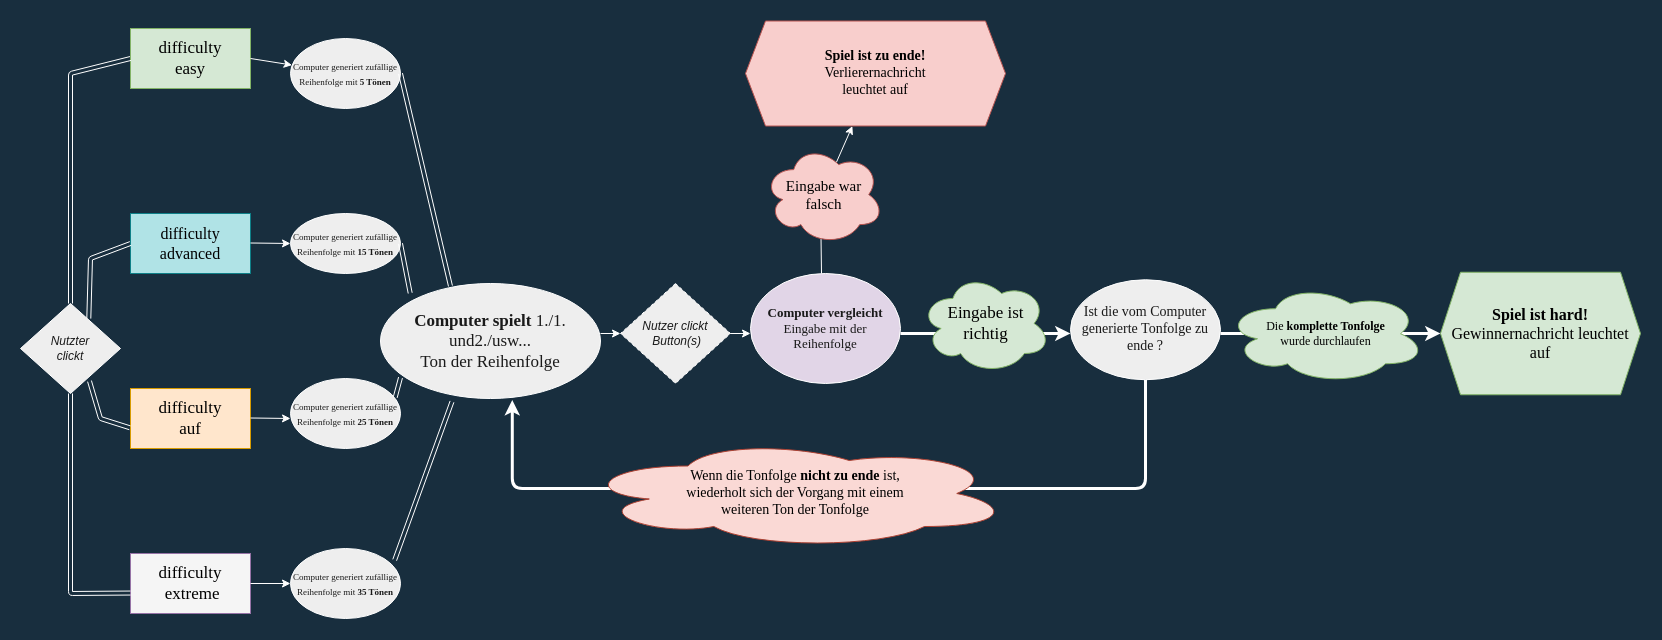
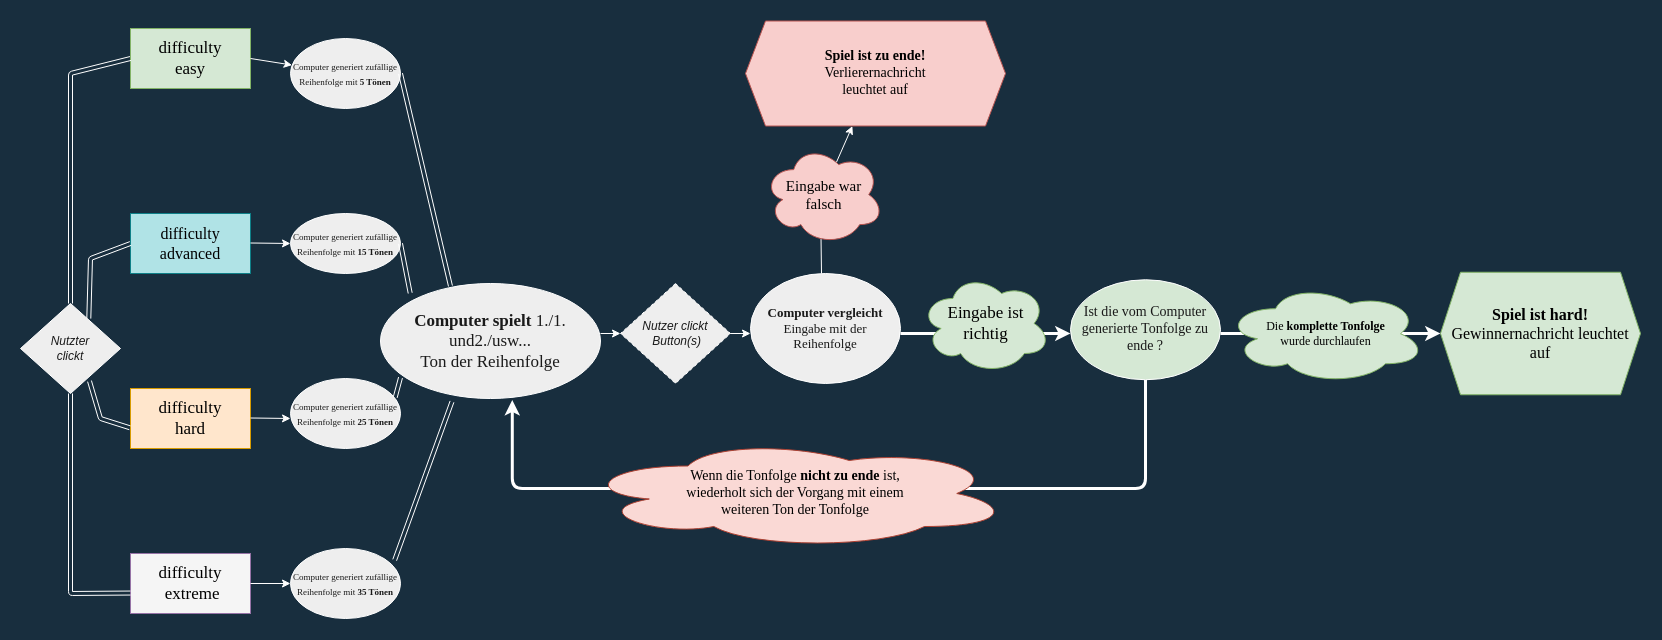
(826, 329) -> (826, 329)
(1146, 330) -> (1146, 330)
(191, 419) -> (191, 419)
